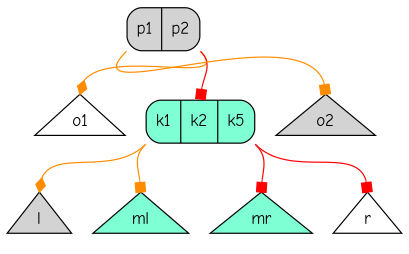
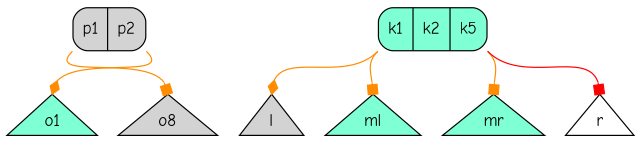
(206, 72) -> none
(80, 122) -> (52, 122)
(326, 122) -> (168, 122)
(264, 161) -> (495, 66)
